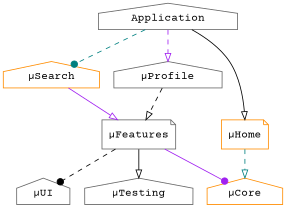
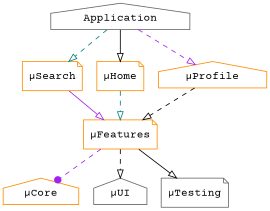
(111, 46) -> (91, 43)
(51, 76) -> (52, 76)
(168, 76) -> (213, 76)
(139, 134) -> (120, 134)
(245, 160) -> (120, 101)
(193, 164) -> (81, 163)
(89, 165) -> (120, 160)
(139, 193) -> (195, 193)
